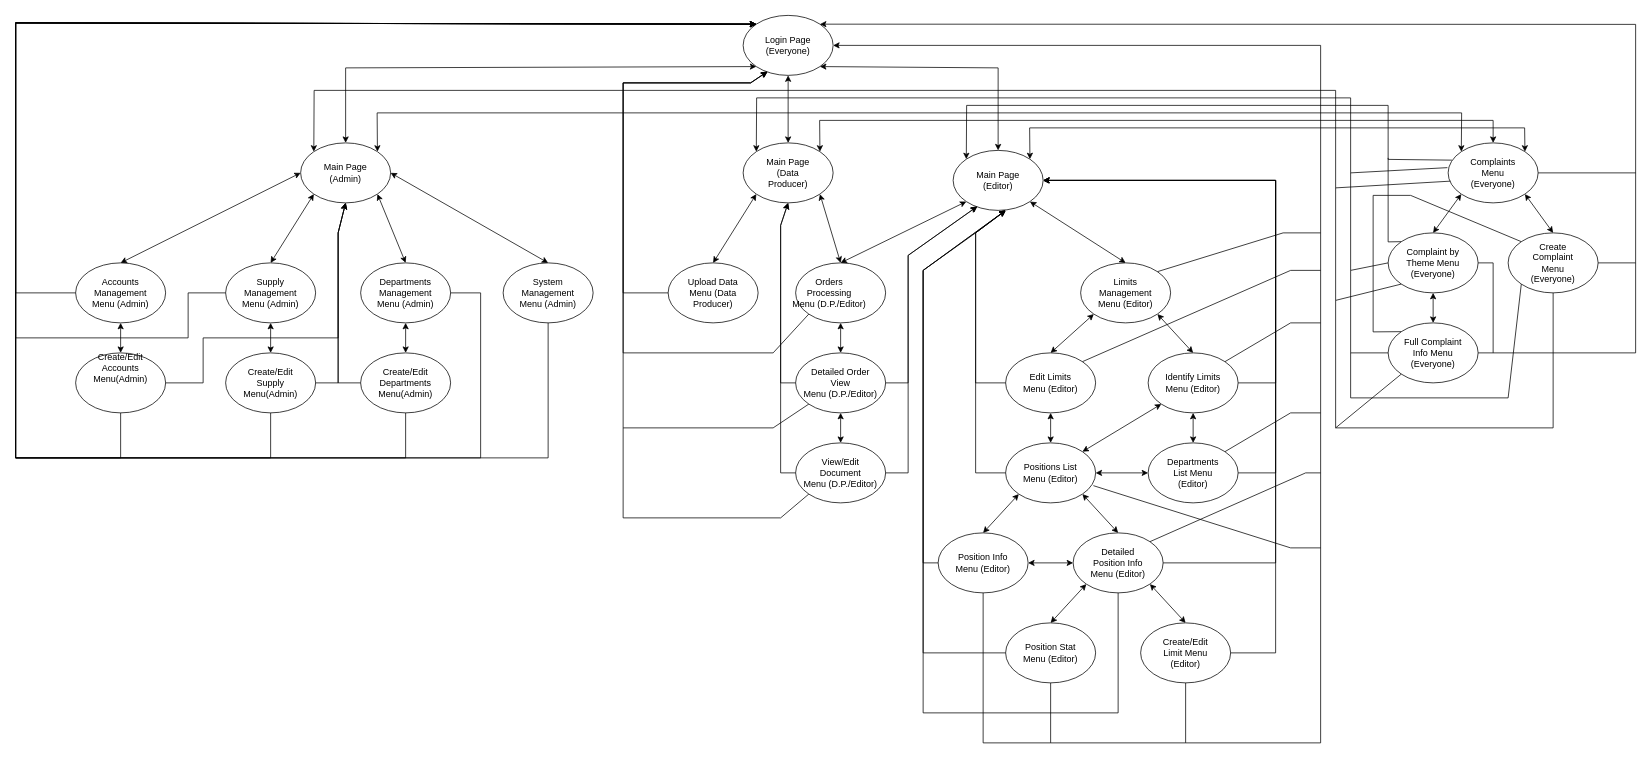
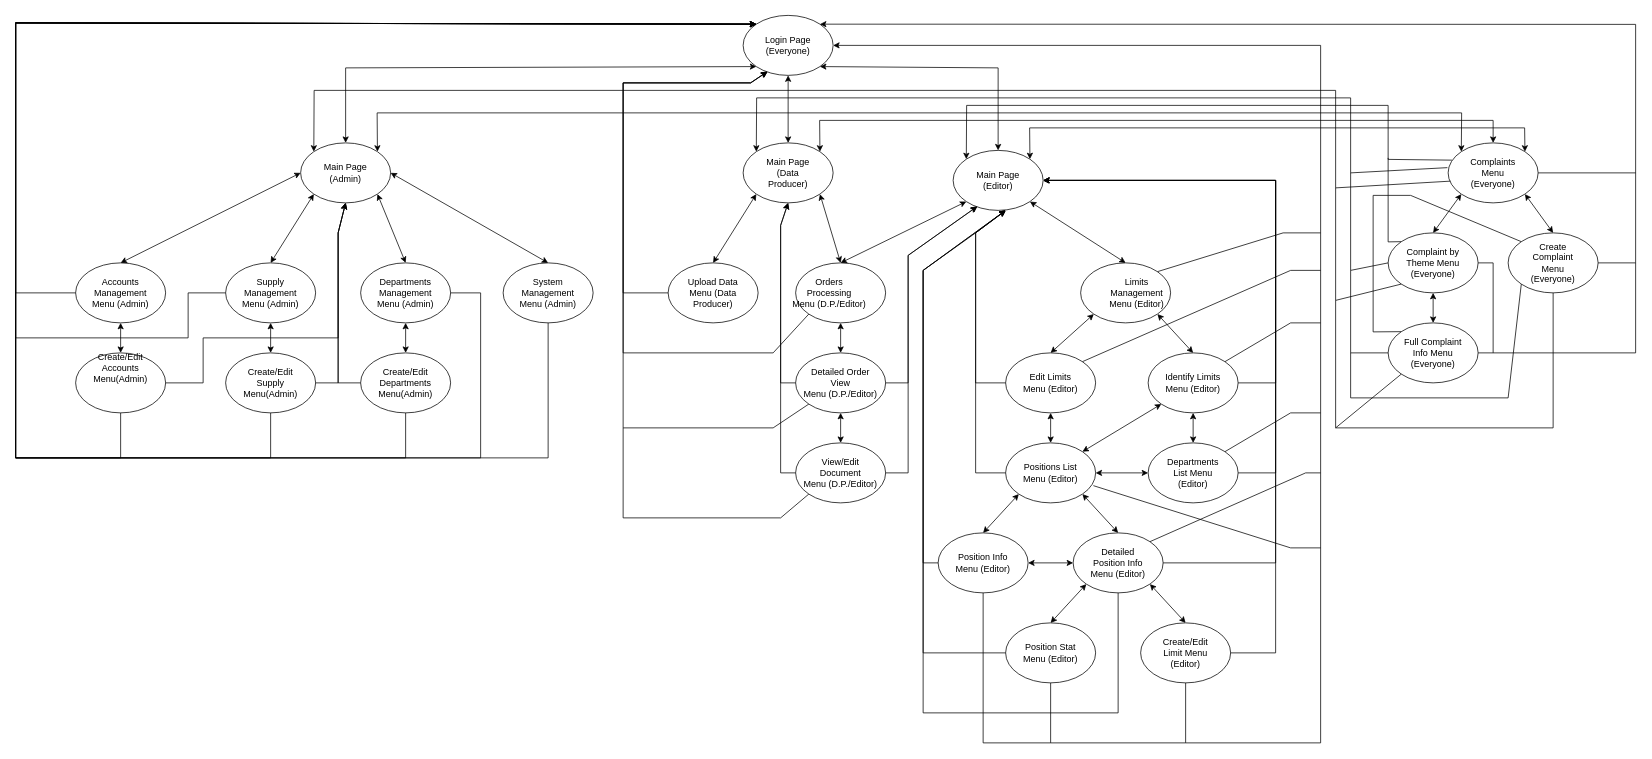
(1125, 293) -> (1137, 293)
